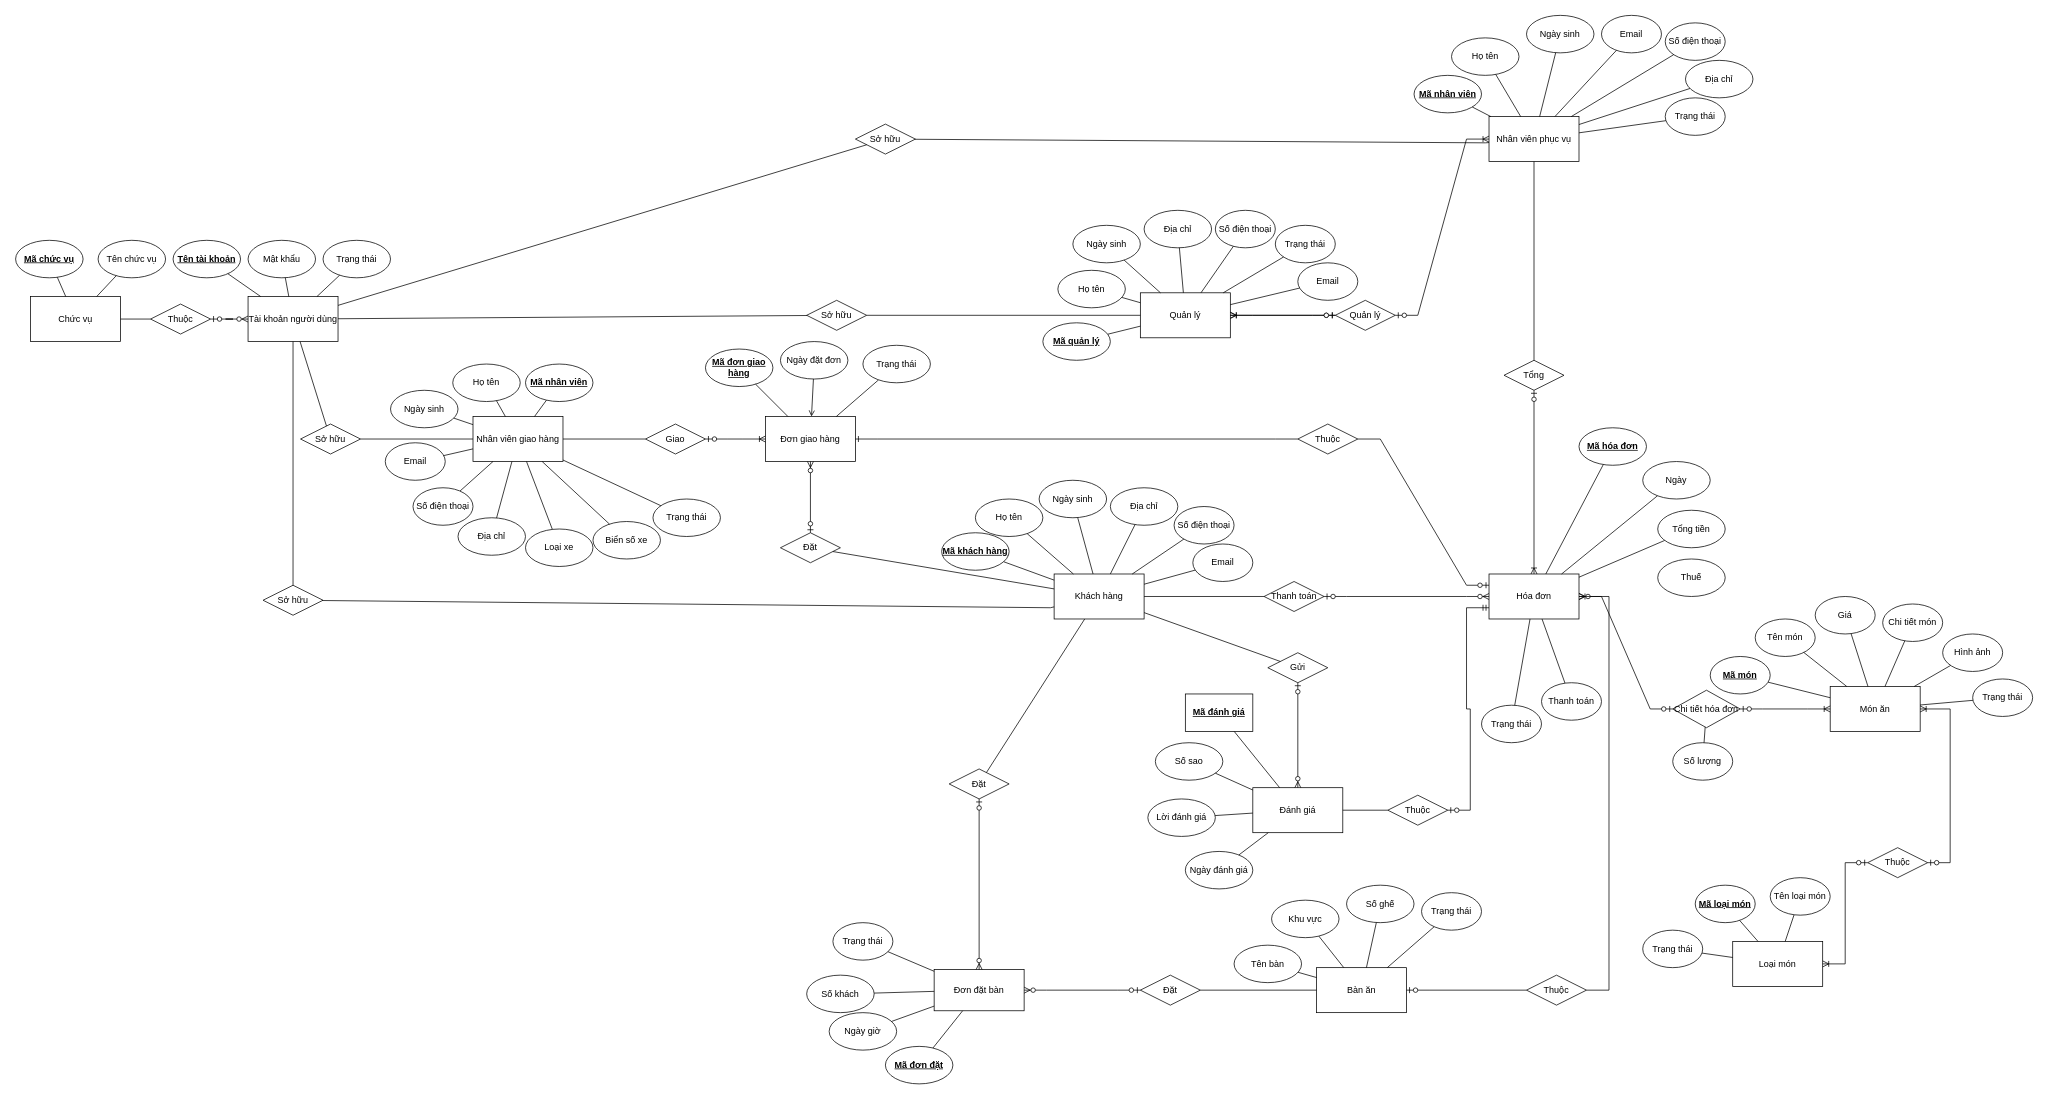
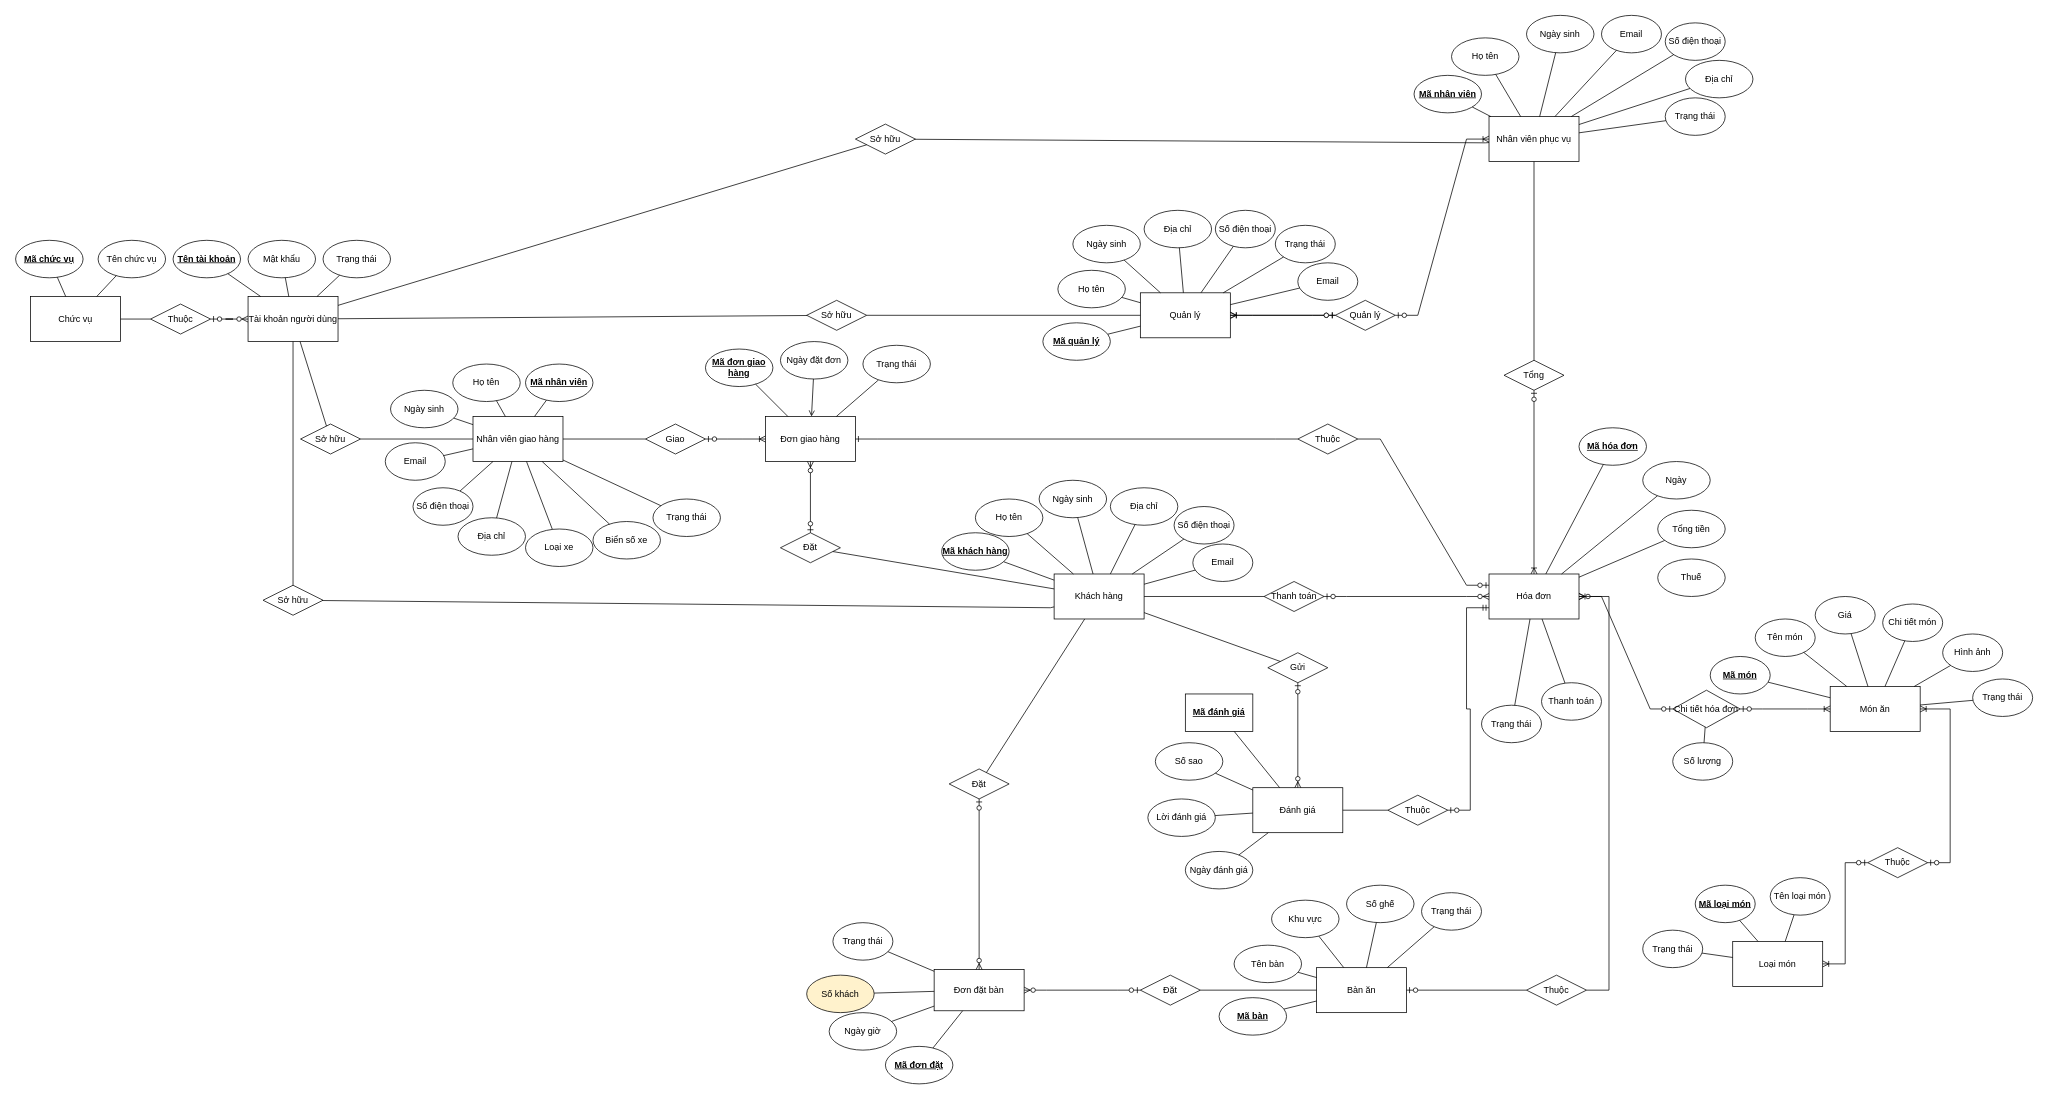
(840, 994) -> (840, 994)
none -> (1300, 1005)
none -> (1253, 1017)
